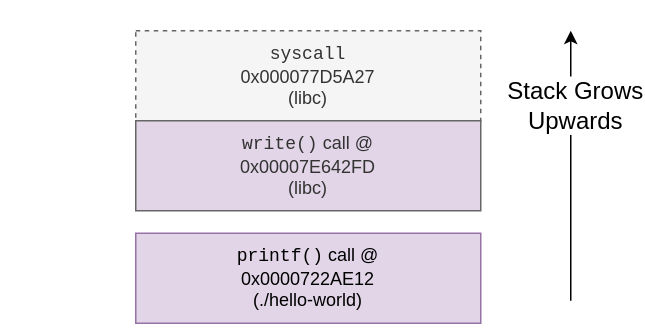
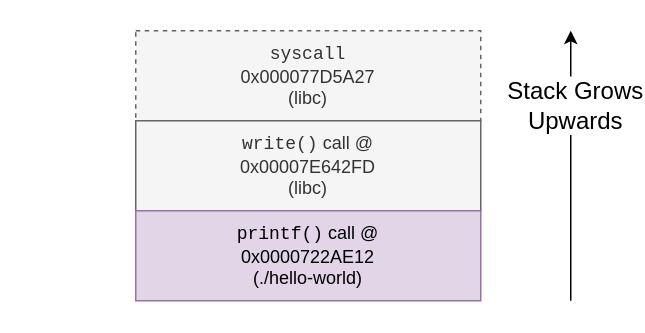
(308, 166) -> (308, 166)
(308, 278) -> (308, 256)
